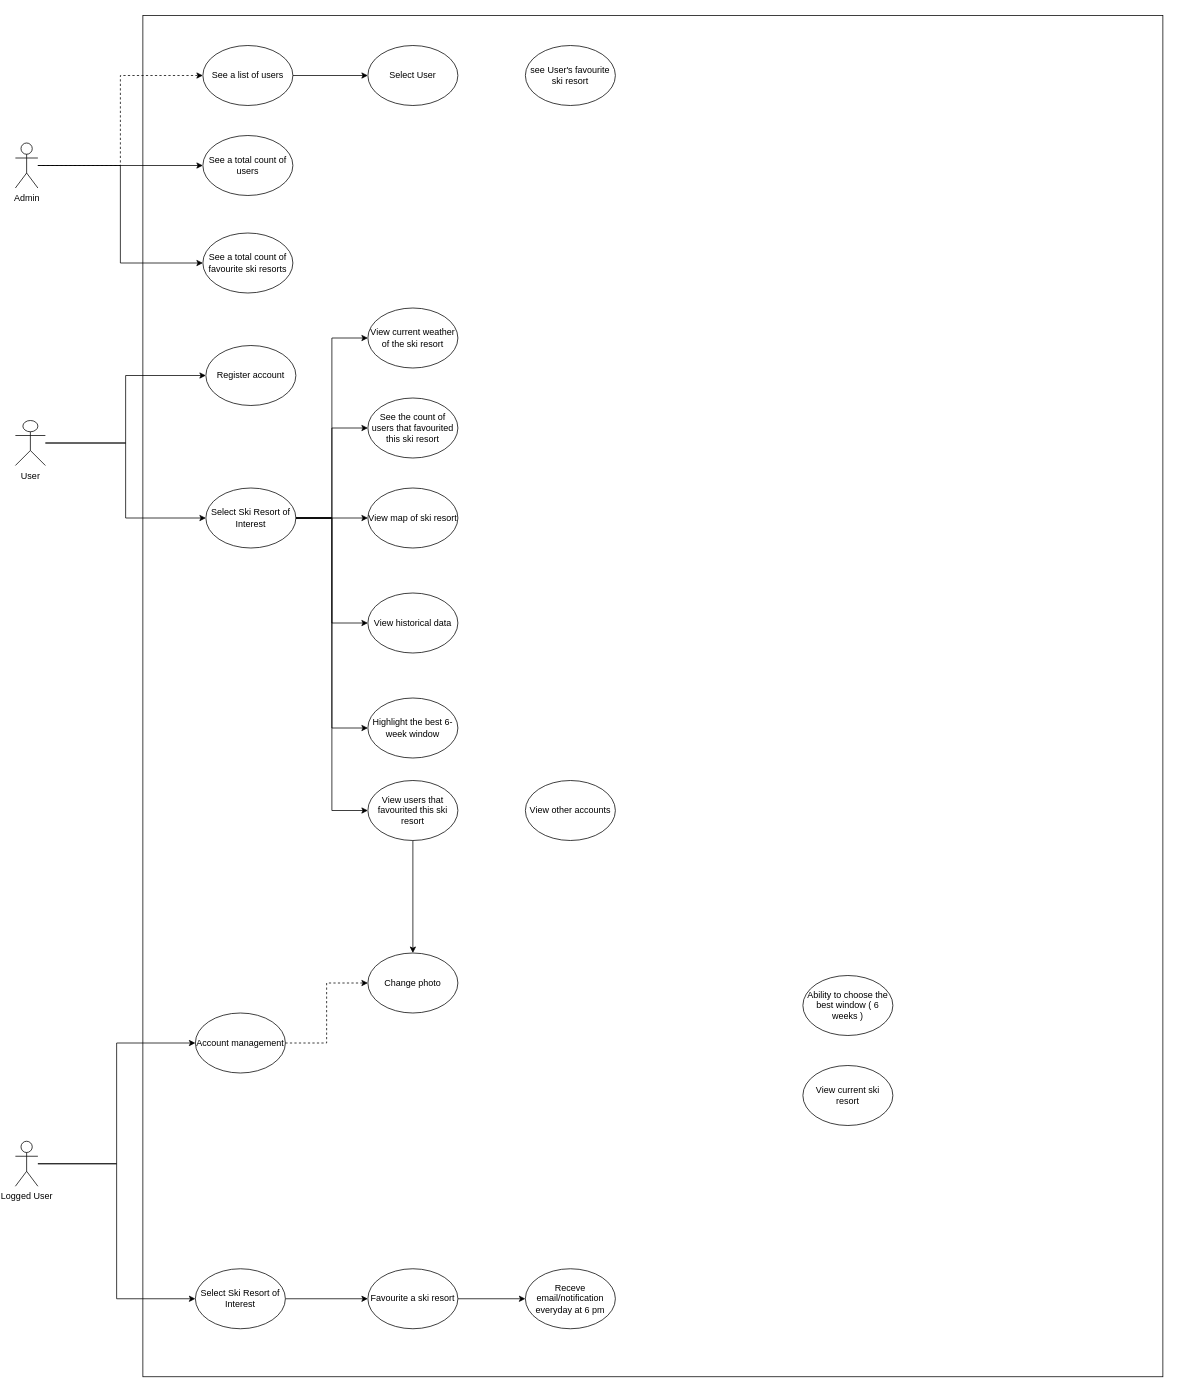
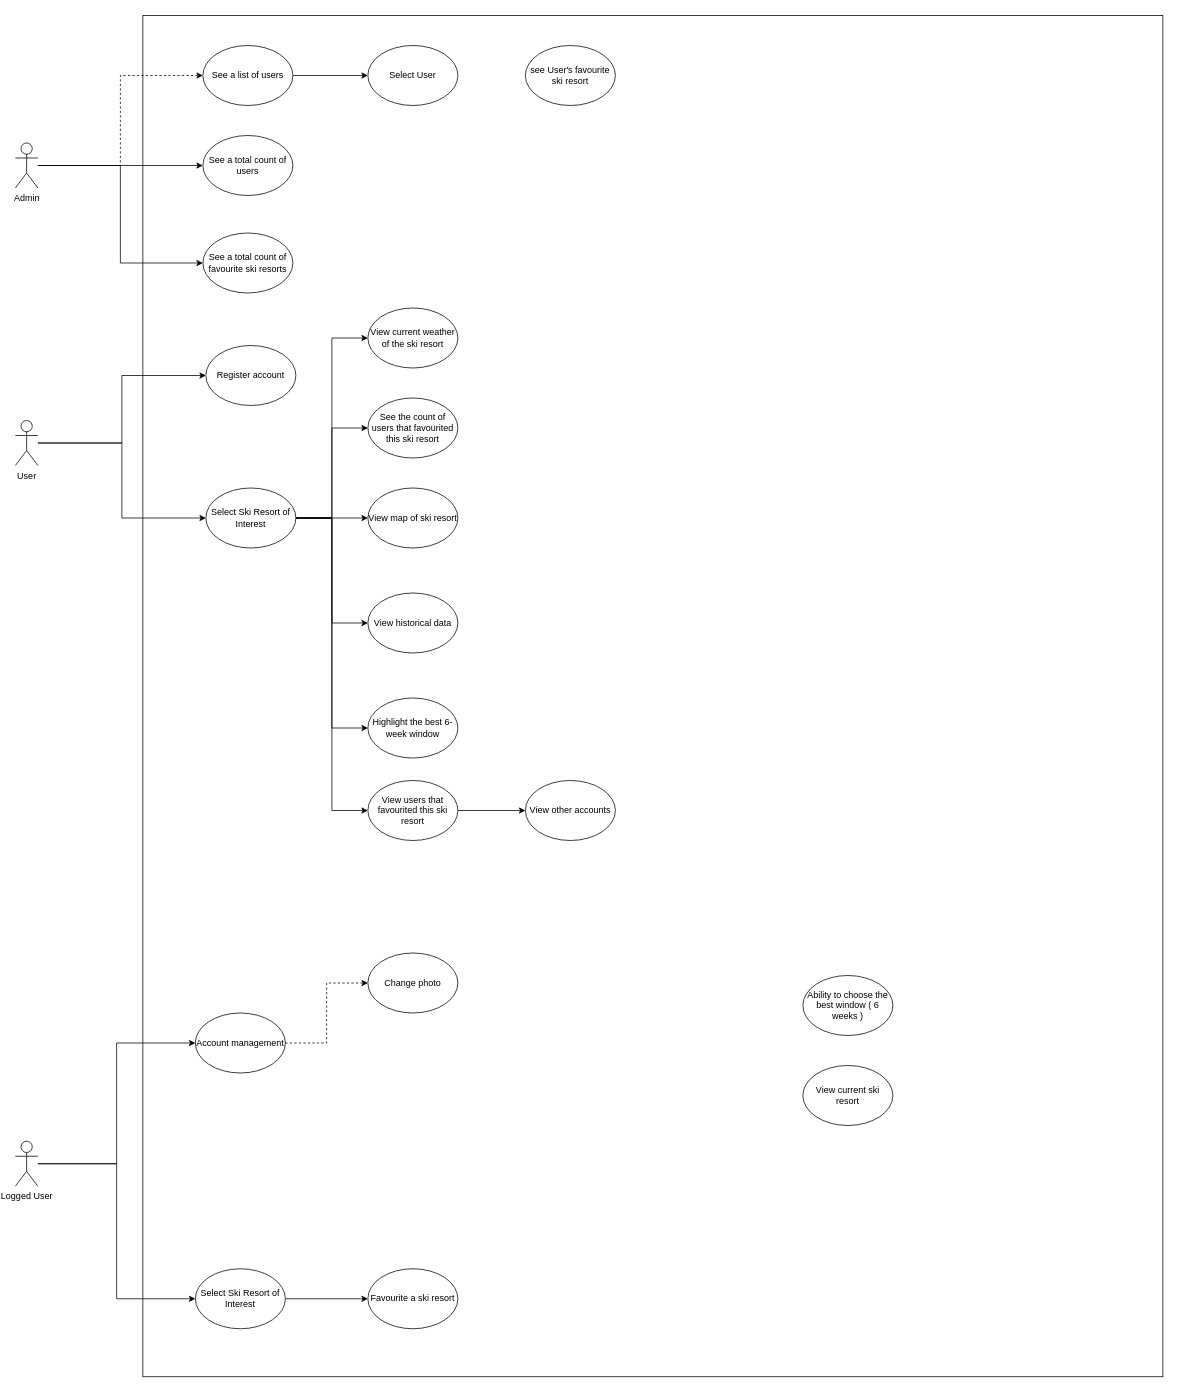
(30, 443) -> (27, 443)
(413, 946) -> (489, 810)
(489, 1299) -> none
(570, 1299) -> none
